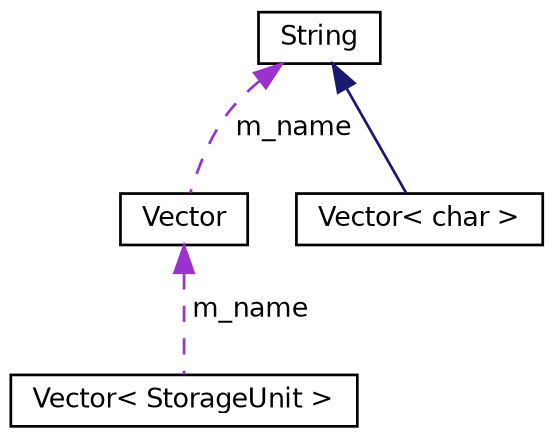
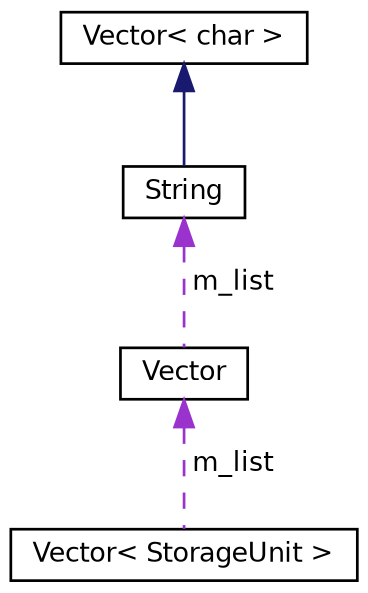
(290, 129) -> (230, 283)
(376, 141) -> (184, 129)
(246, 310) -> (230, 464)
